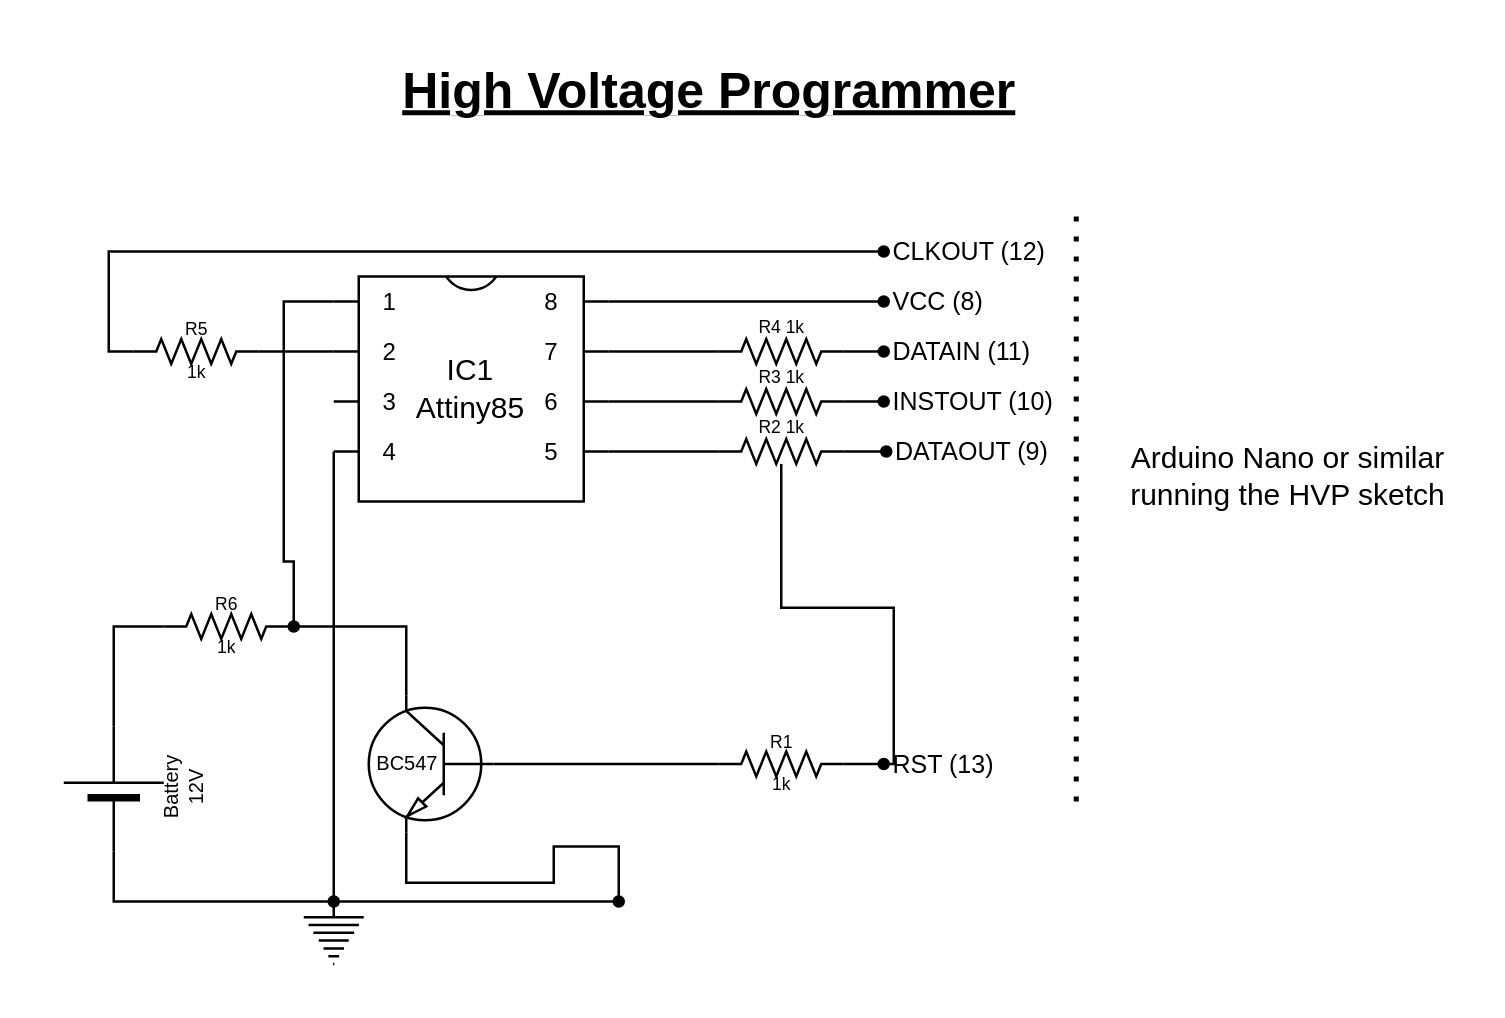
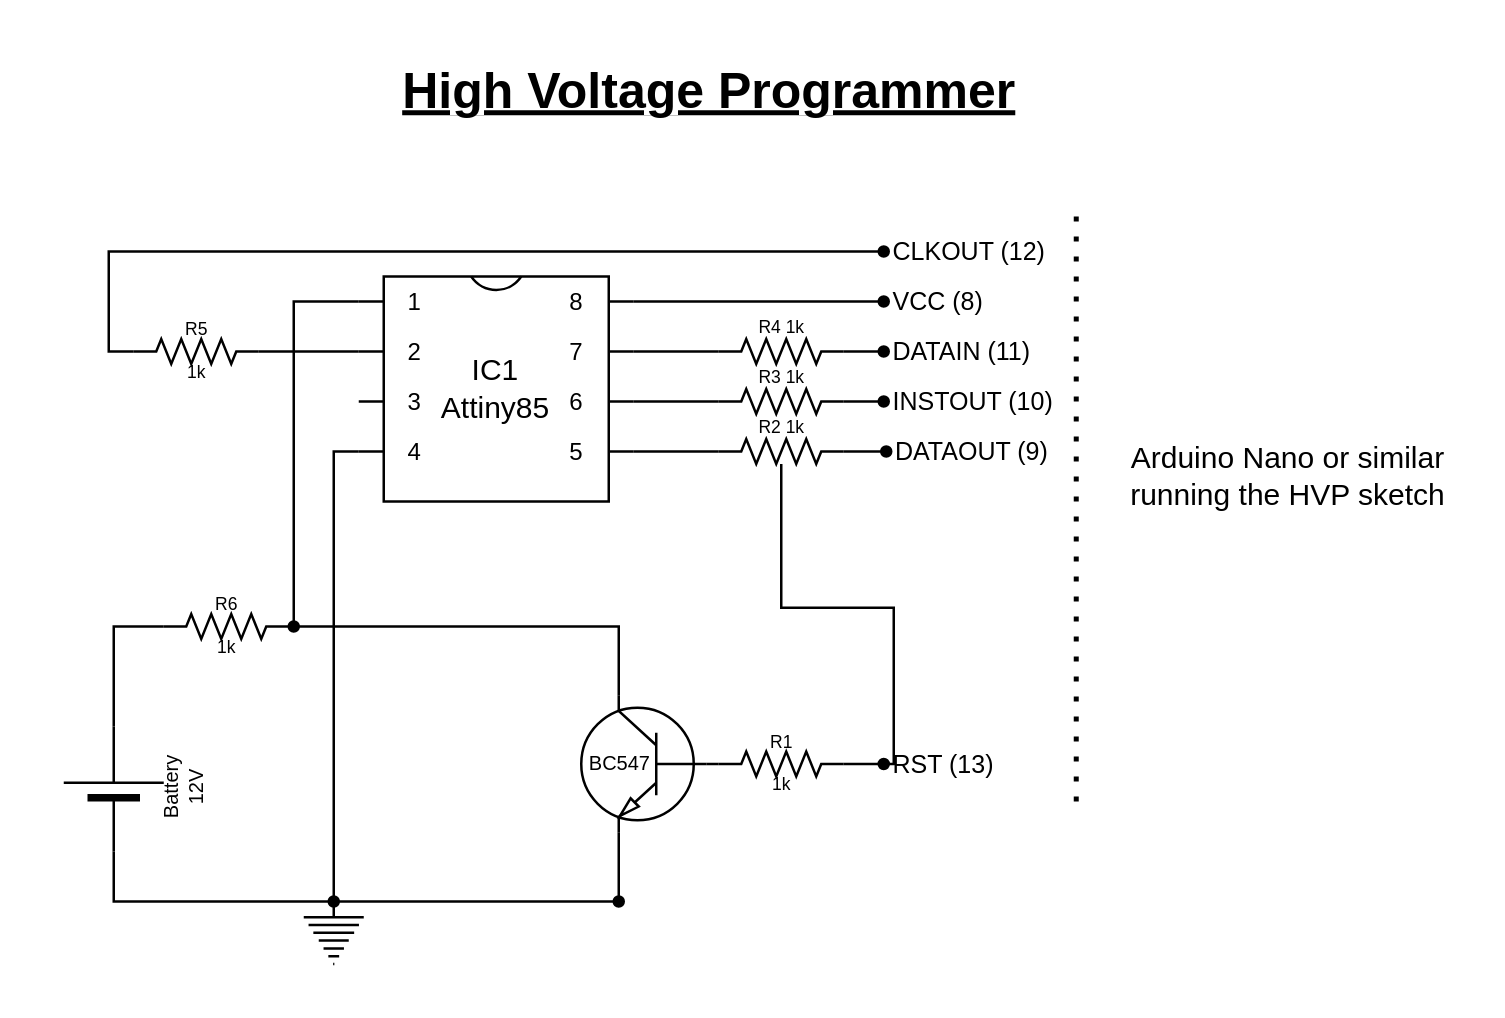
(471, 389) -> (496, 389)
(431, 764) -> (644, 764)
